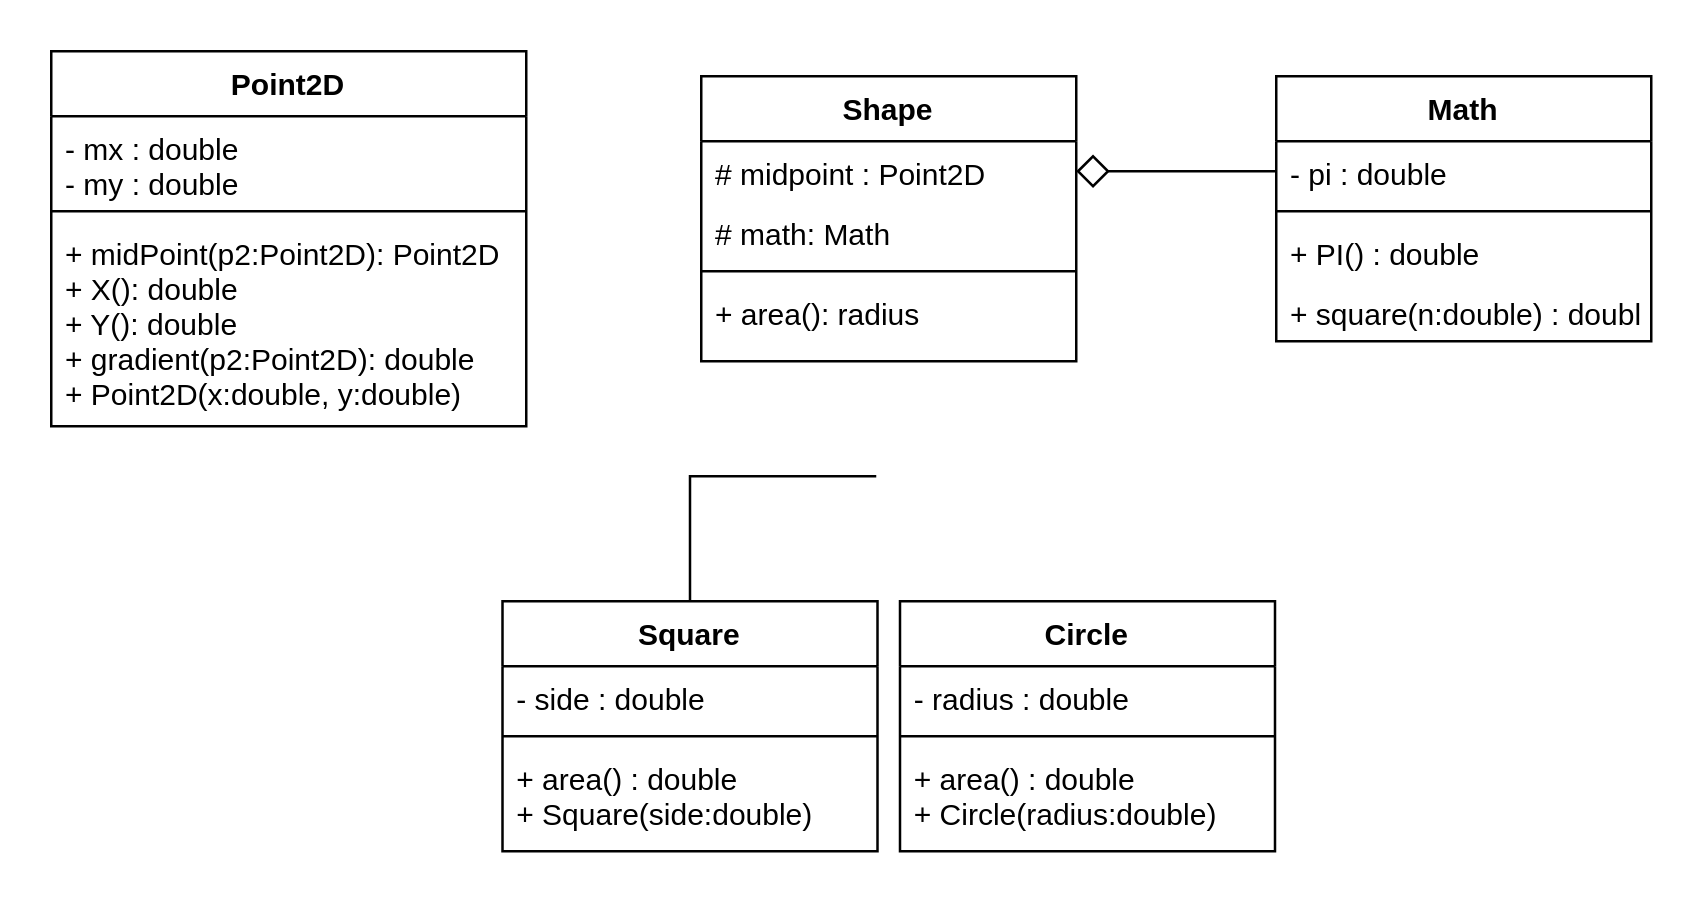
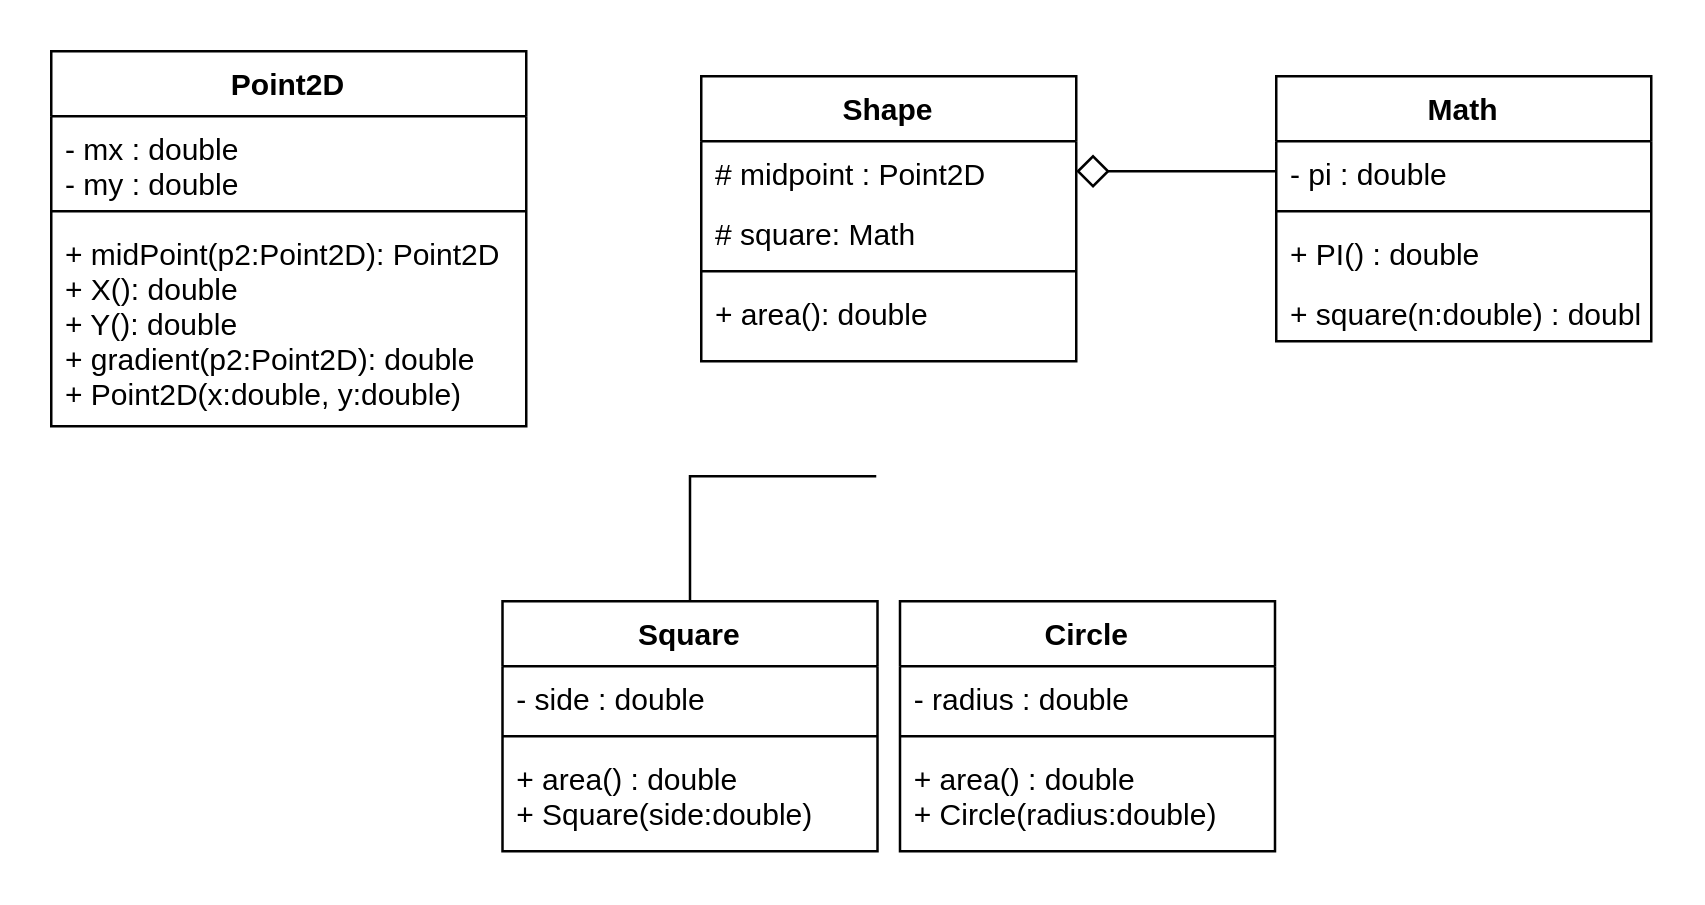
(804, 235) -> (821, 235)
(834, 315) -> (834, 315)
